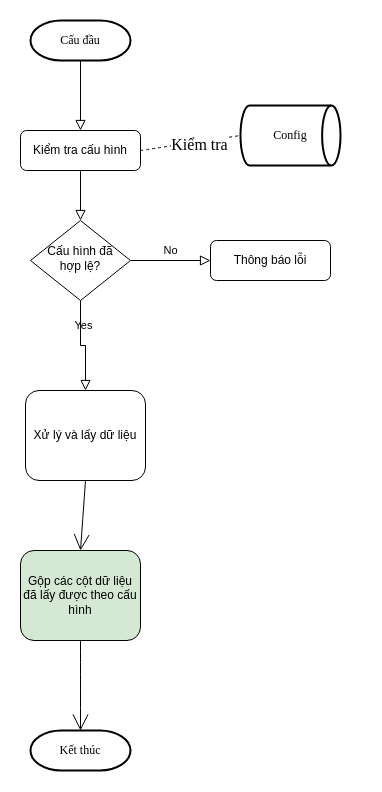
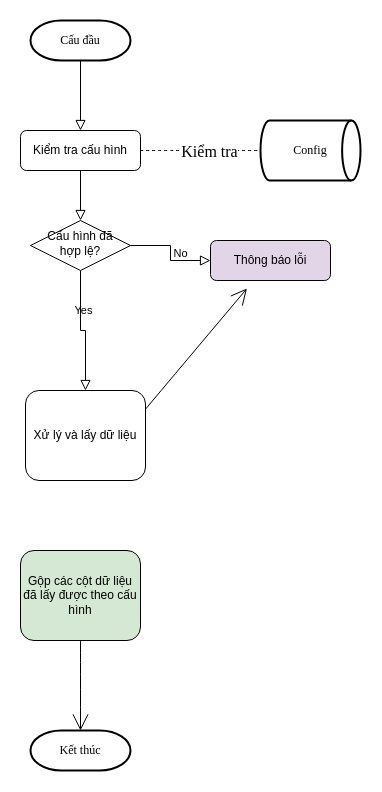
(291, 136) -> (311, 151)
(81, 261) -> (81, 246)
(271, 261) -> (271, 261)
(83, 515) -> (195, 350)
